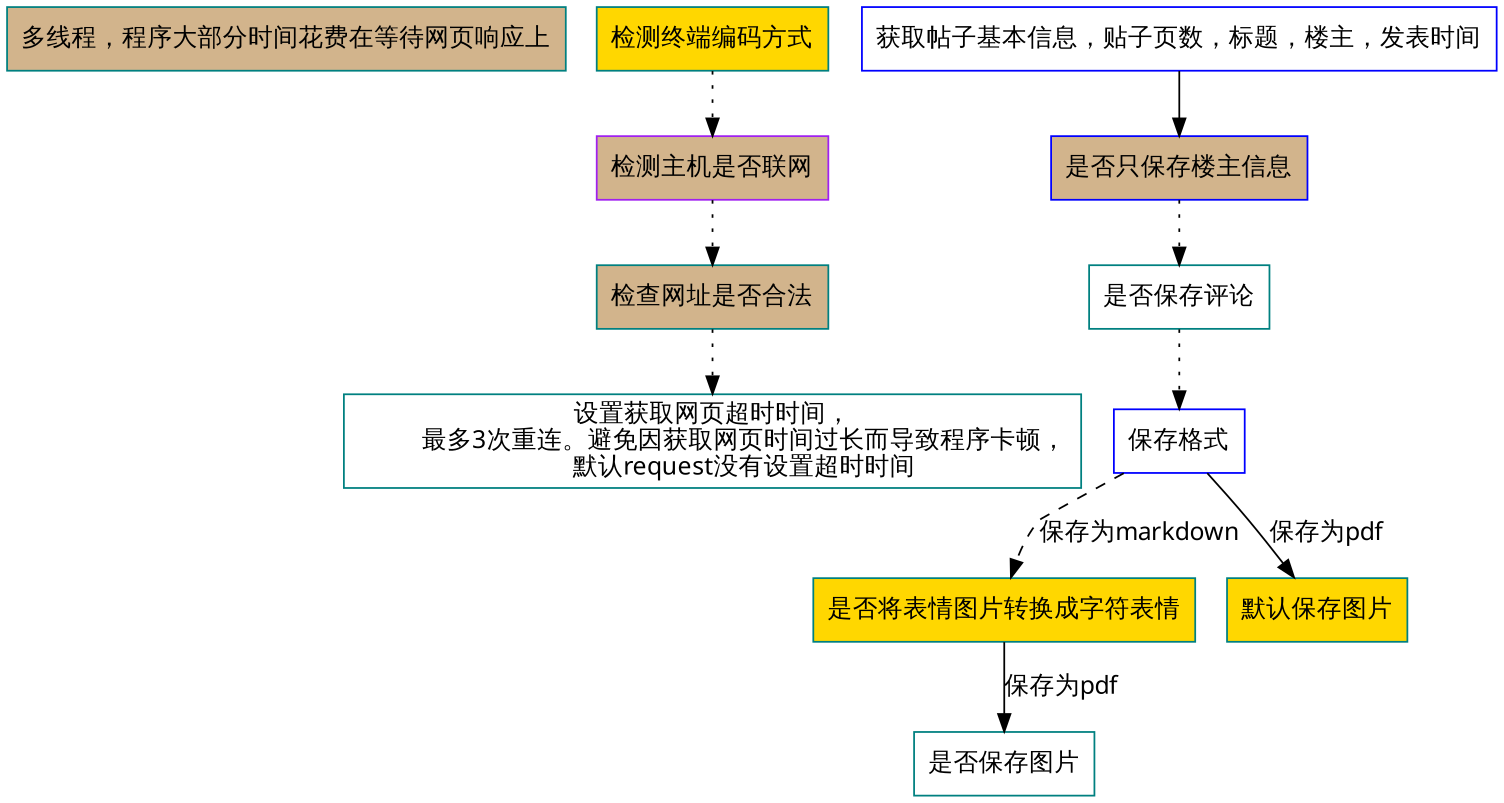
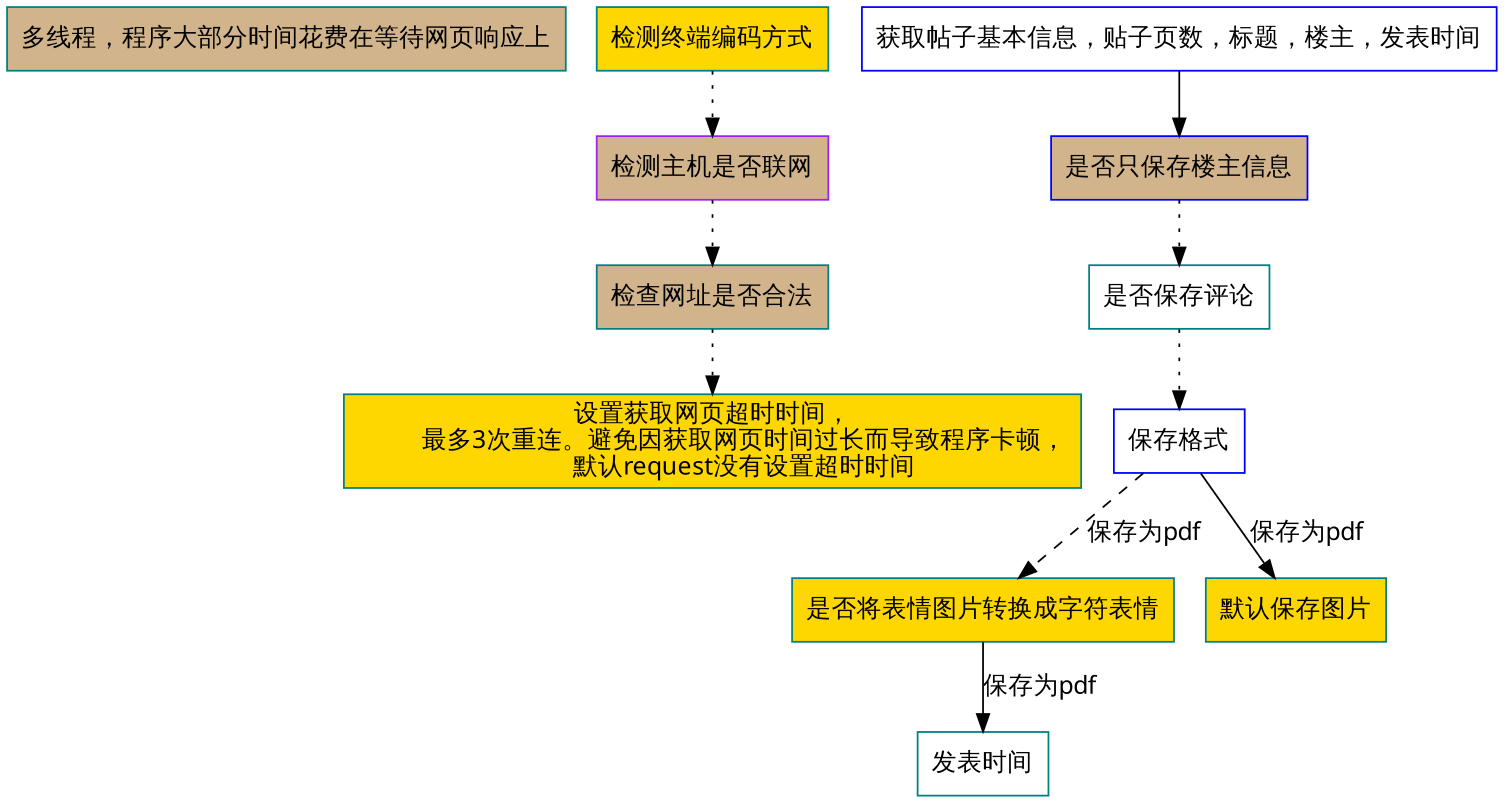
(713, 441) -> (713, 441)
(1140, 533) -> (1144, 533)
(1004, 764) -> (983, 764)
